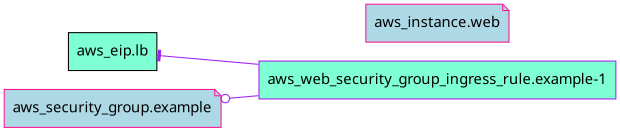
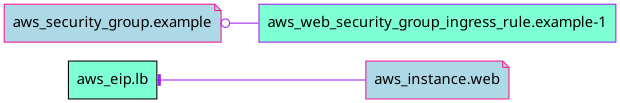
(211, 60) -> (264, 80)
